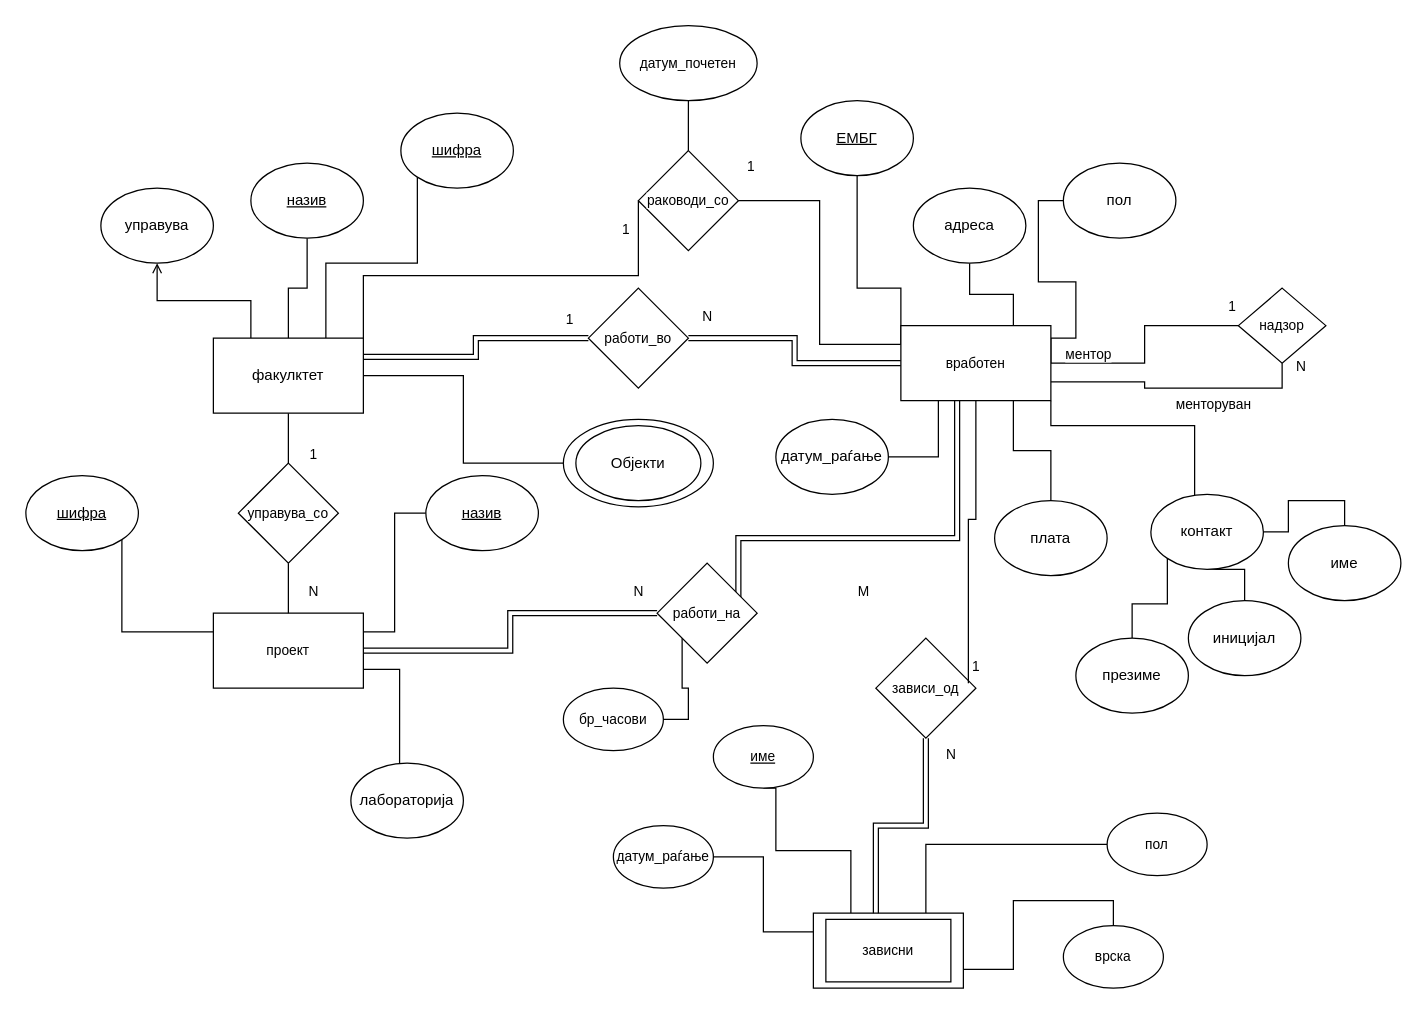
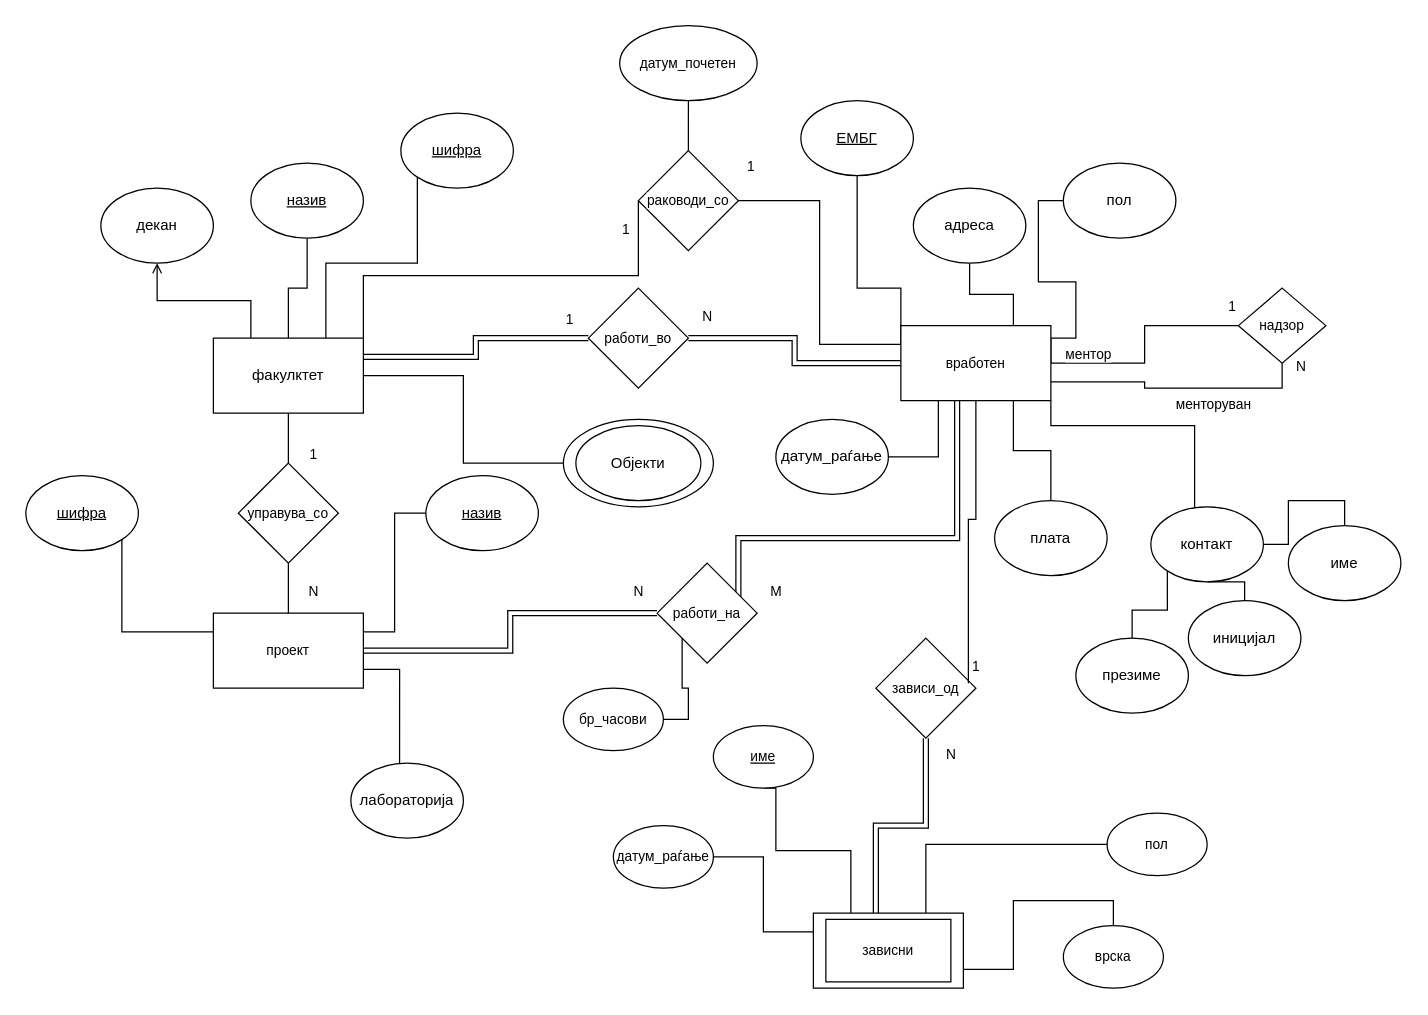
(157, 226) -> (157, 226)
(1207, 532) -> (1207, 544)
(863, 592) -> (776, 592)
